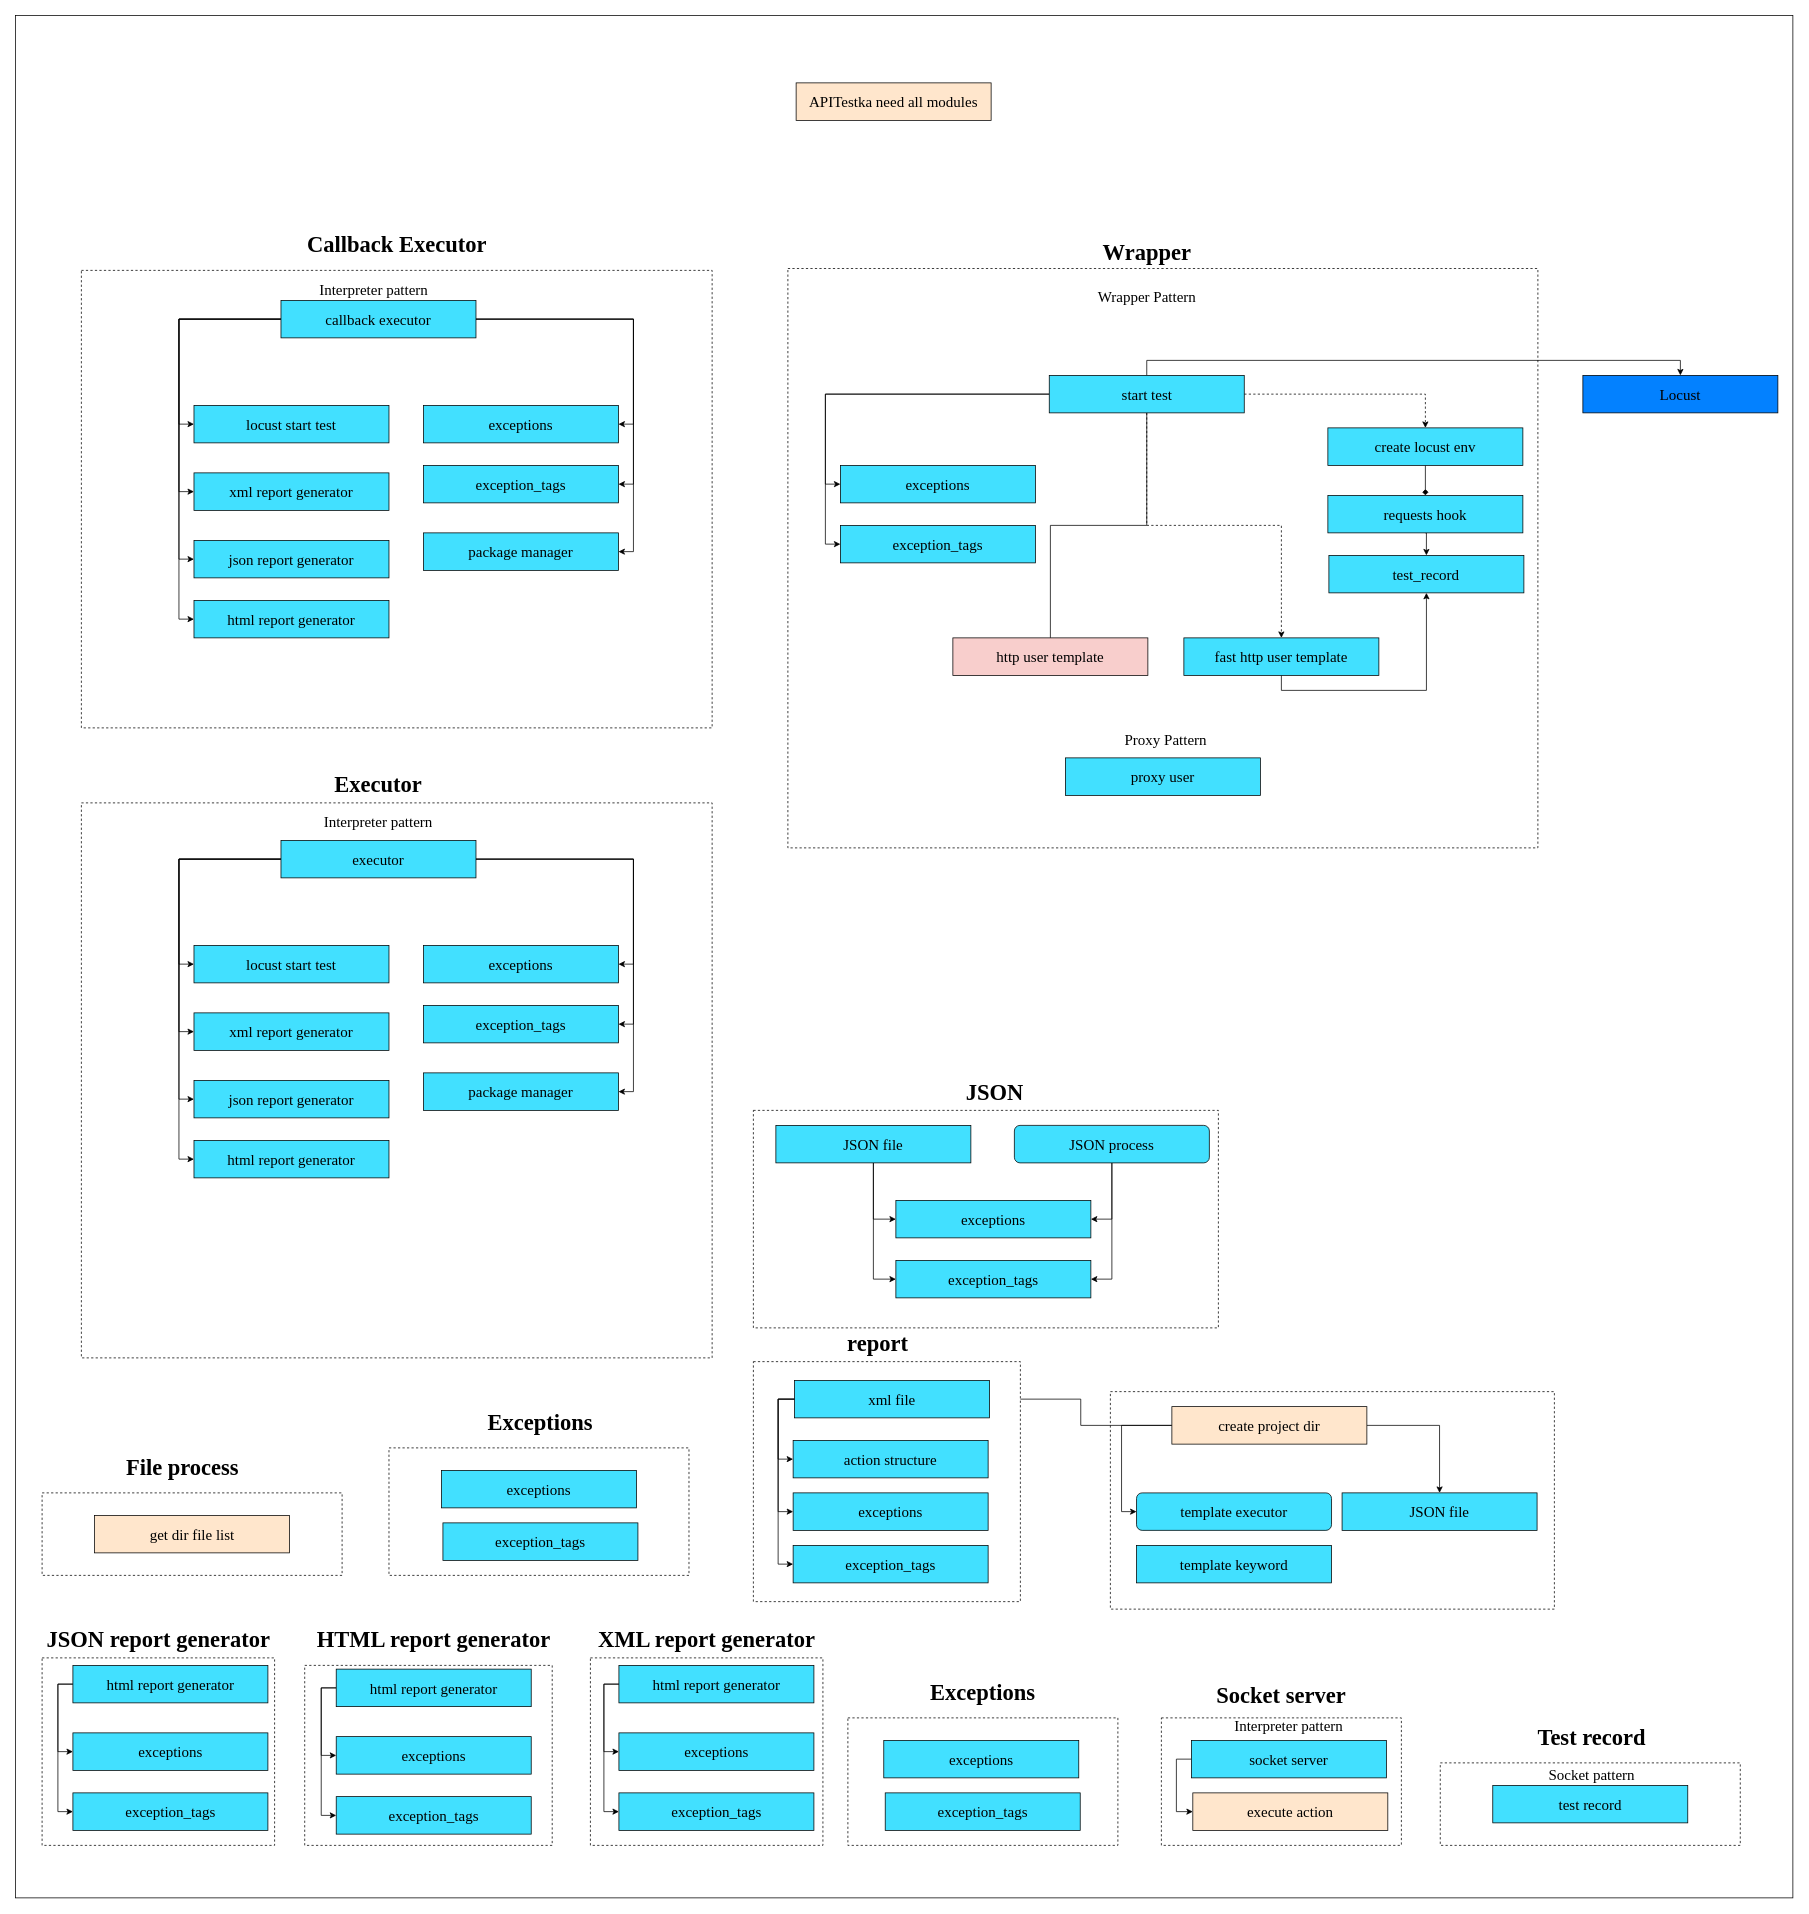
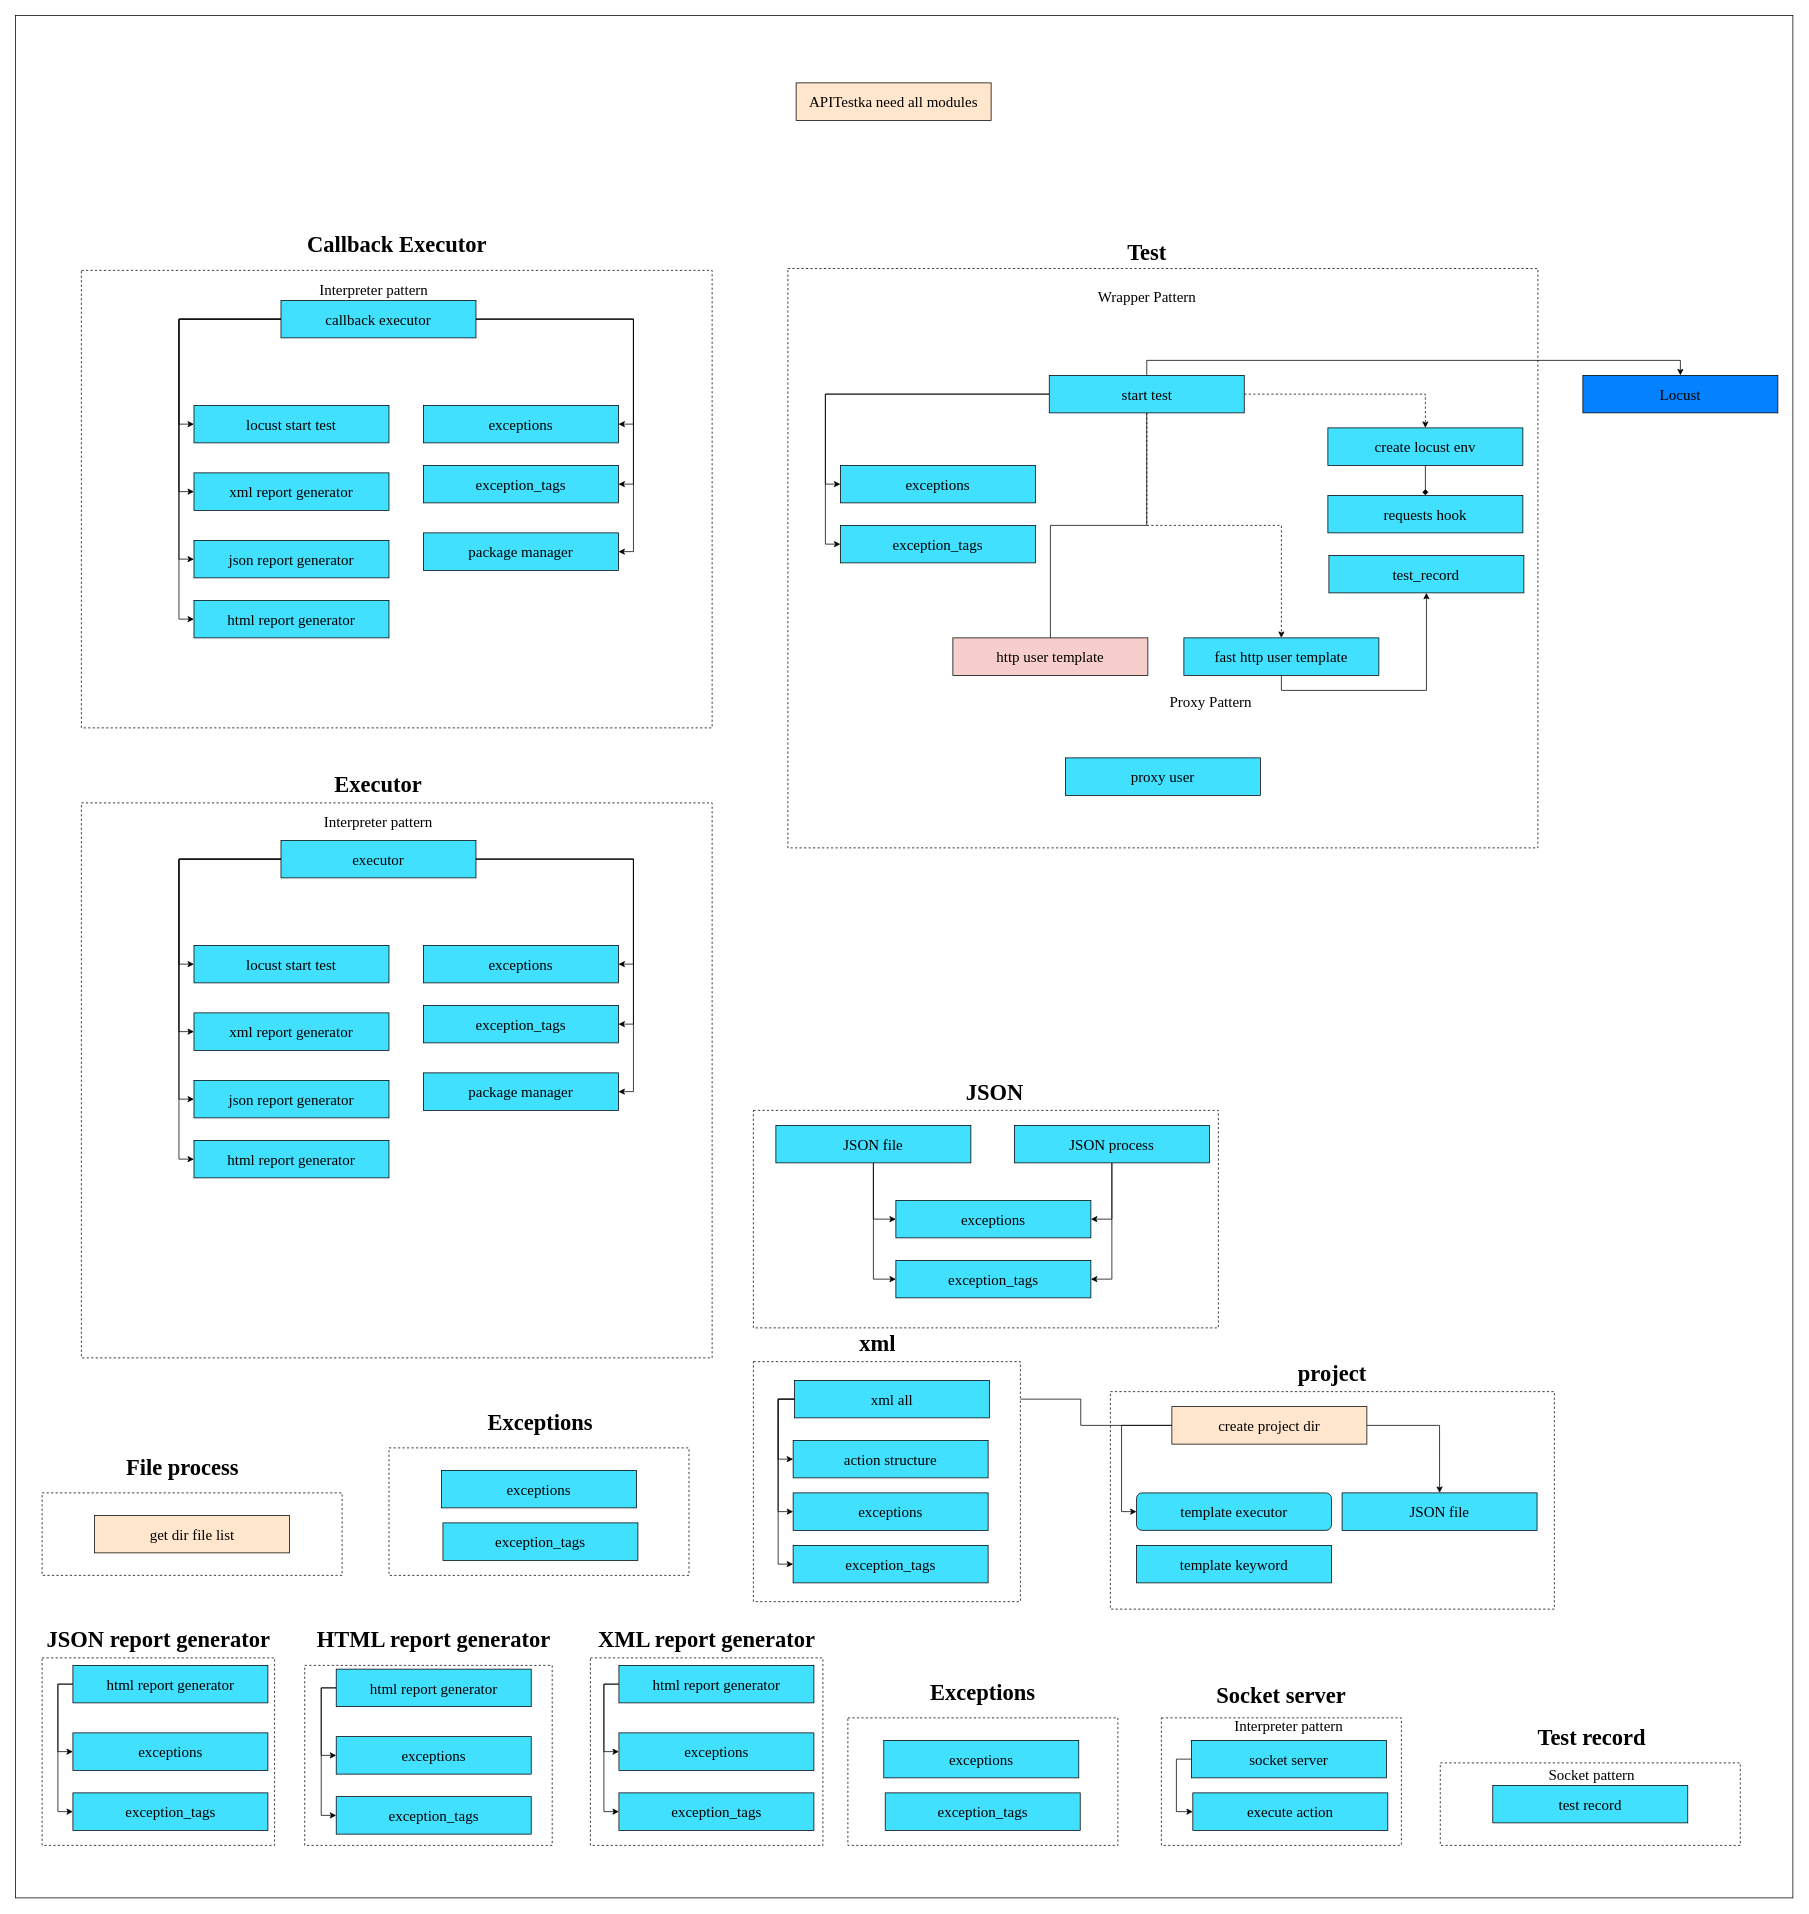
(1147, 252) -> (1147, 252)
(1426, 541) -> none
(1166, 739) -> (1211, 702)
(1112, 1144) -> (1112, 1144)
(878, 1343) -> (878, 1343)
none -> (1332, 1373)
(892, 1399) -> (892, 1399)
(1290, 1812) -> (1290, 1812)
